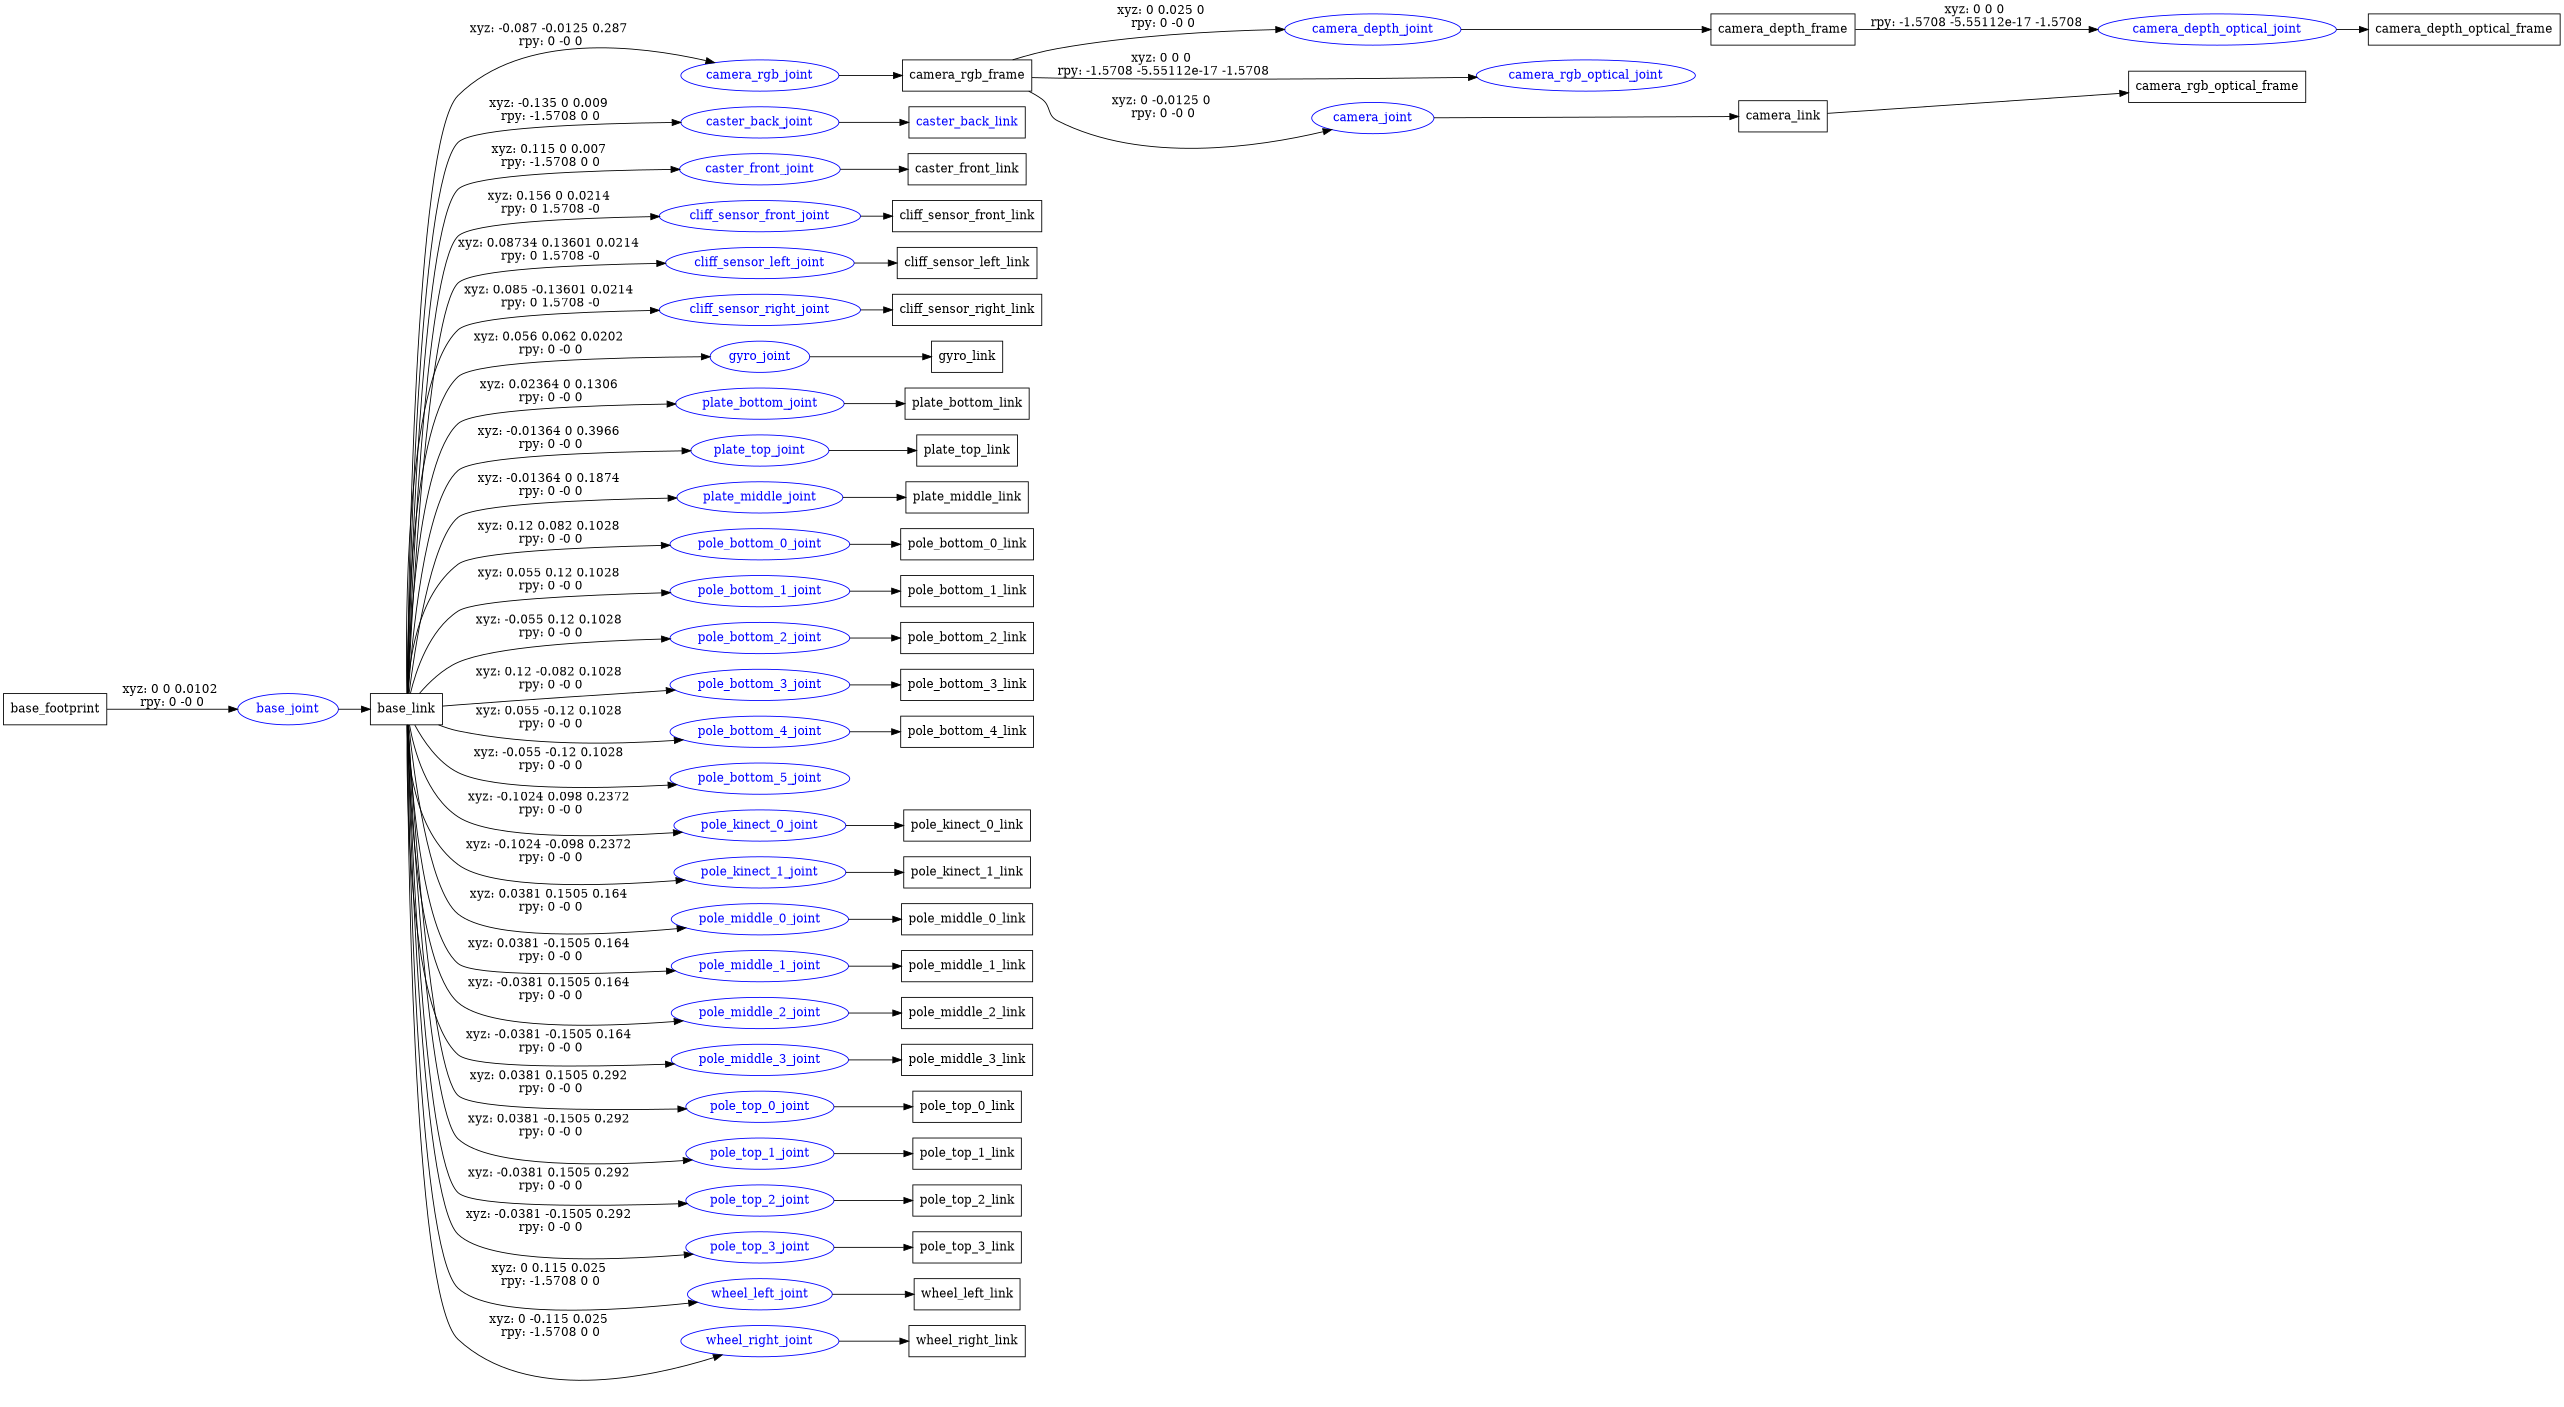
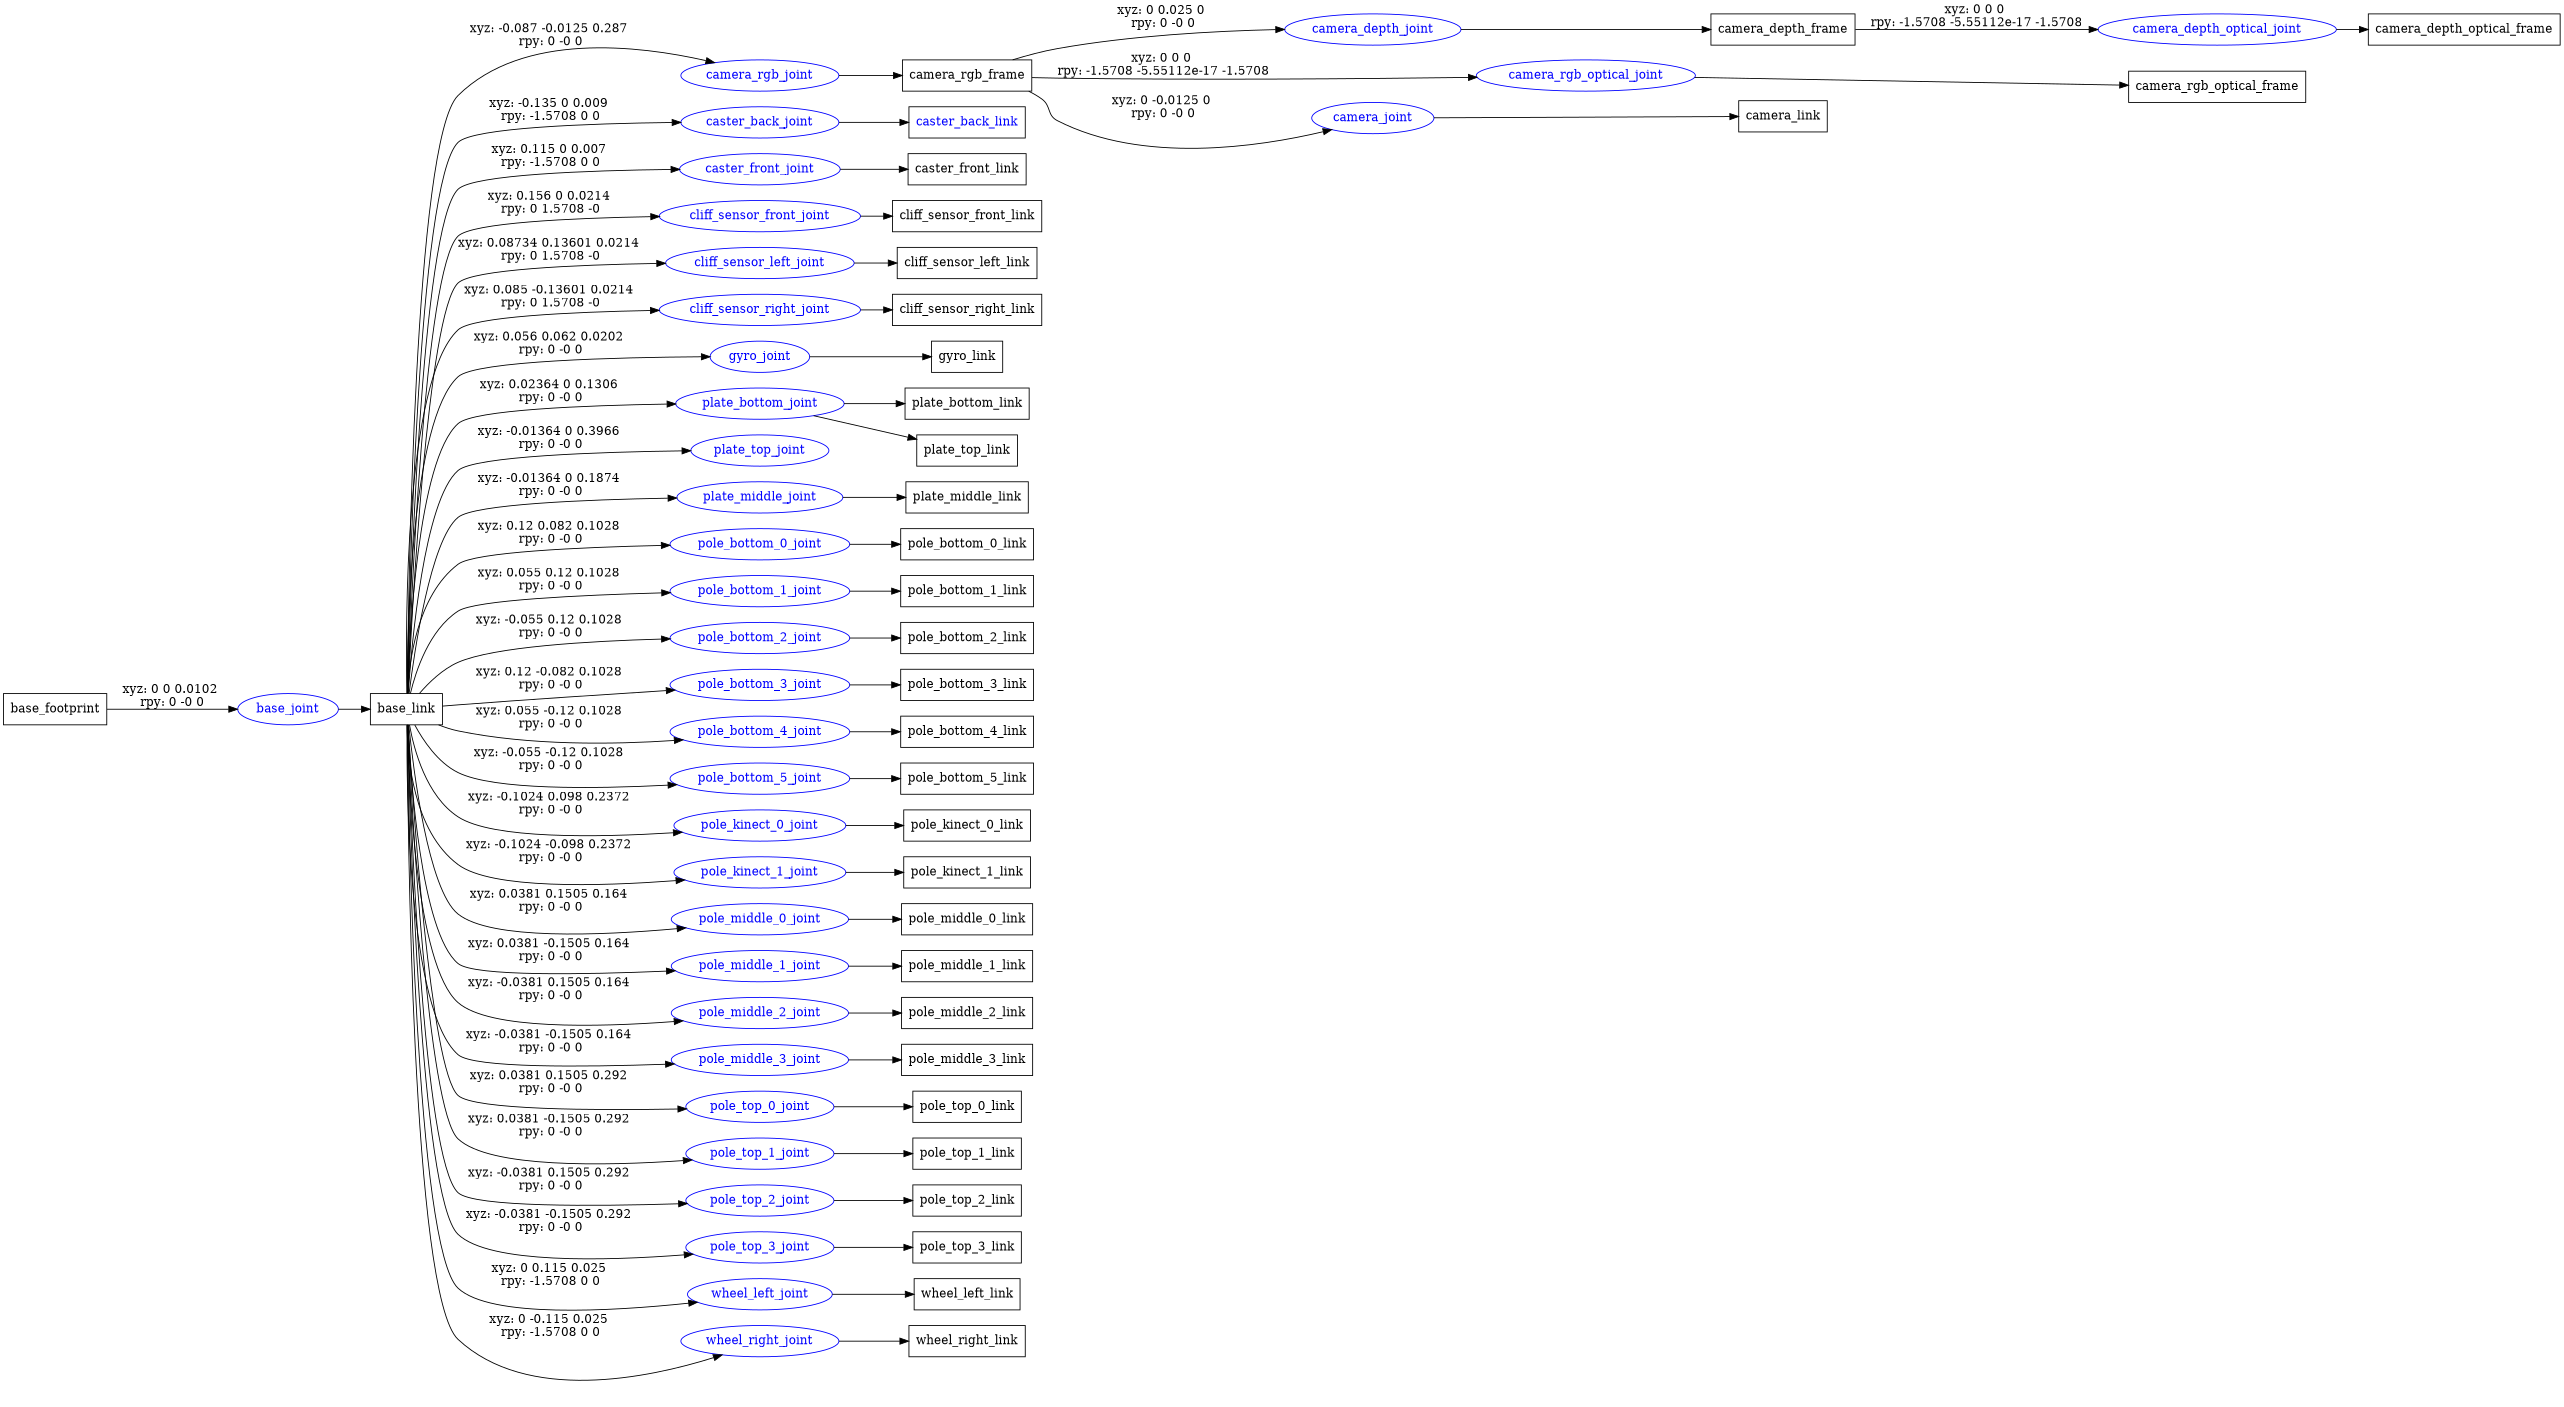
(1974, 103) -> (1907, 81)
(868, 451) -> (861, 426)
none -> (967, 779)
